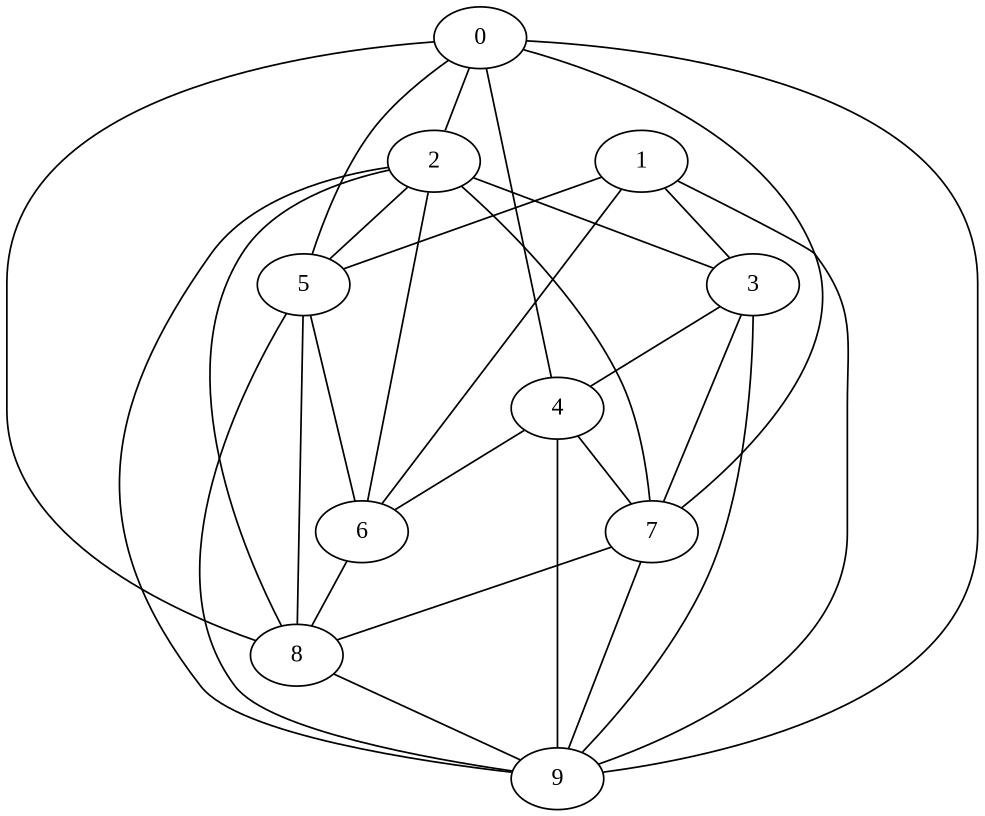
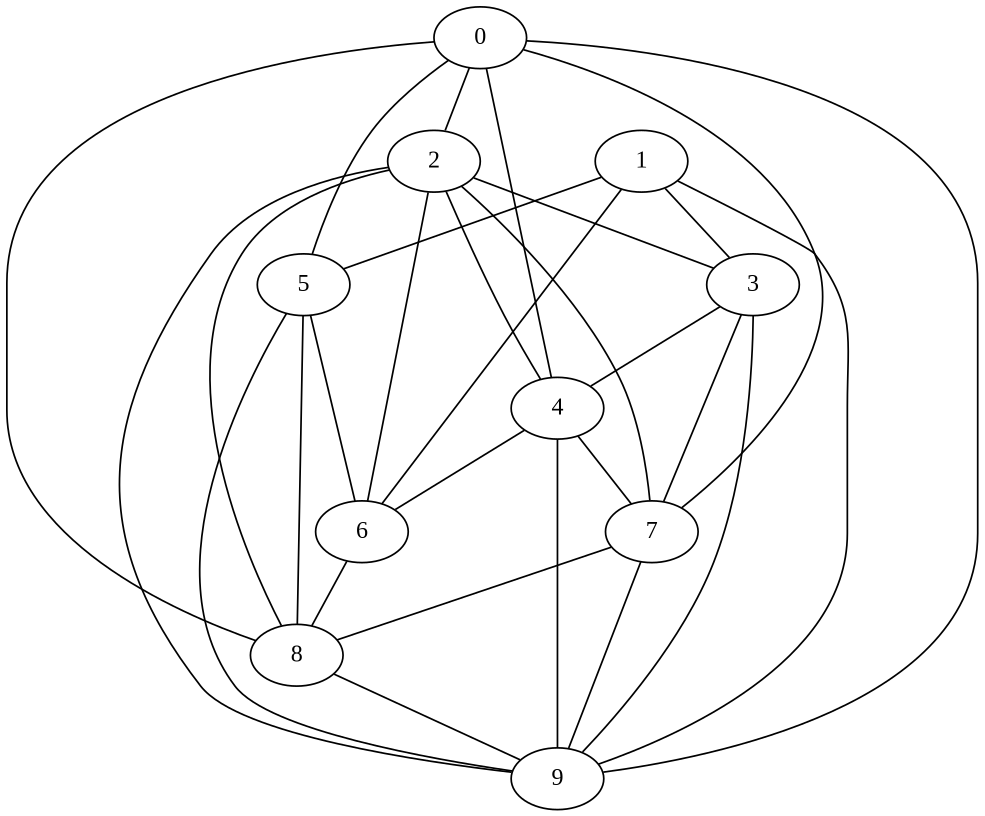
(369, 223) -> (490, 287)
